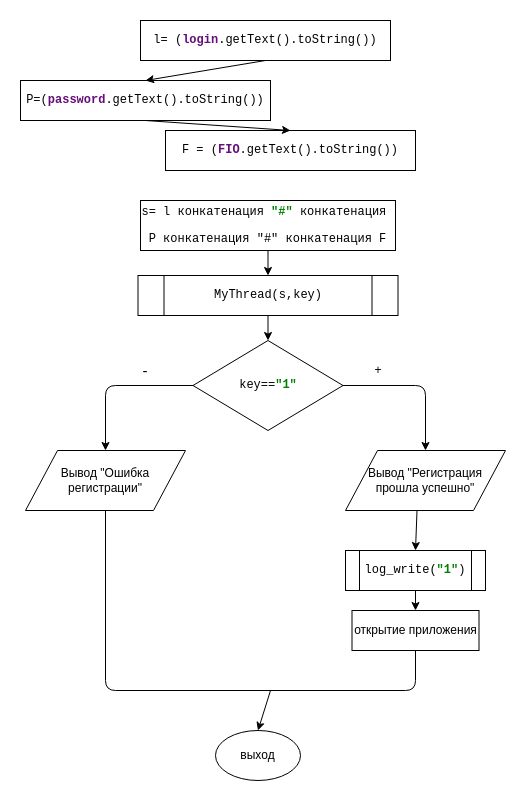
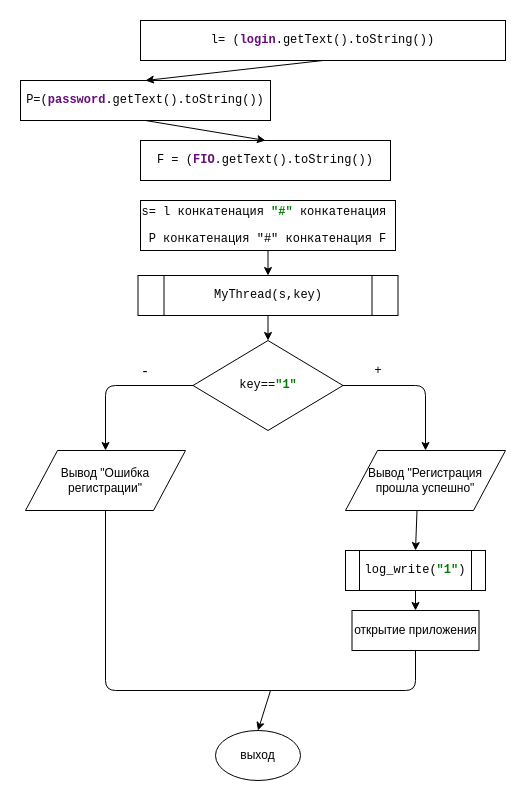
(266, 41) -> (323, 41)
(291, 151) -> (266, 161)
